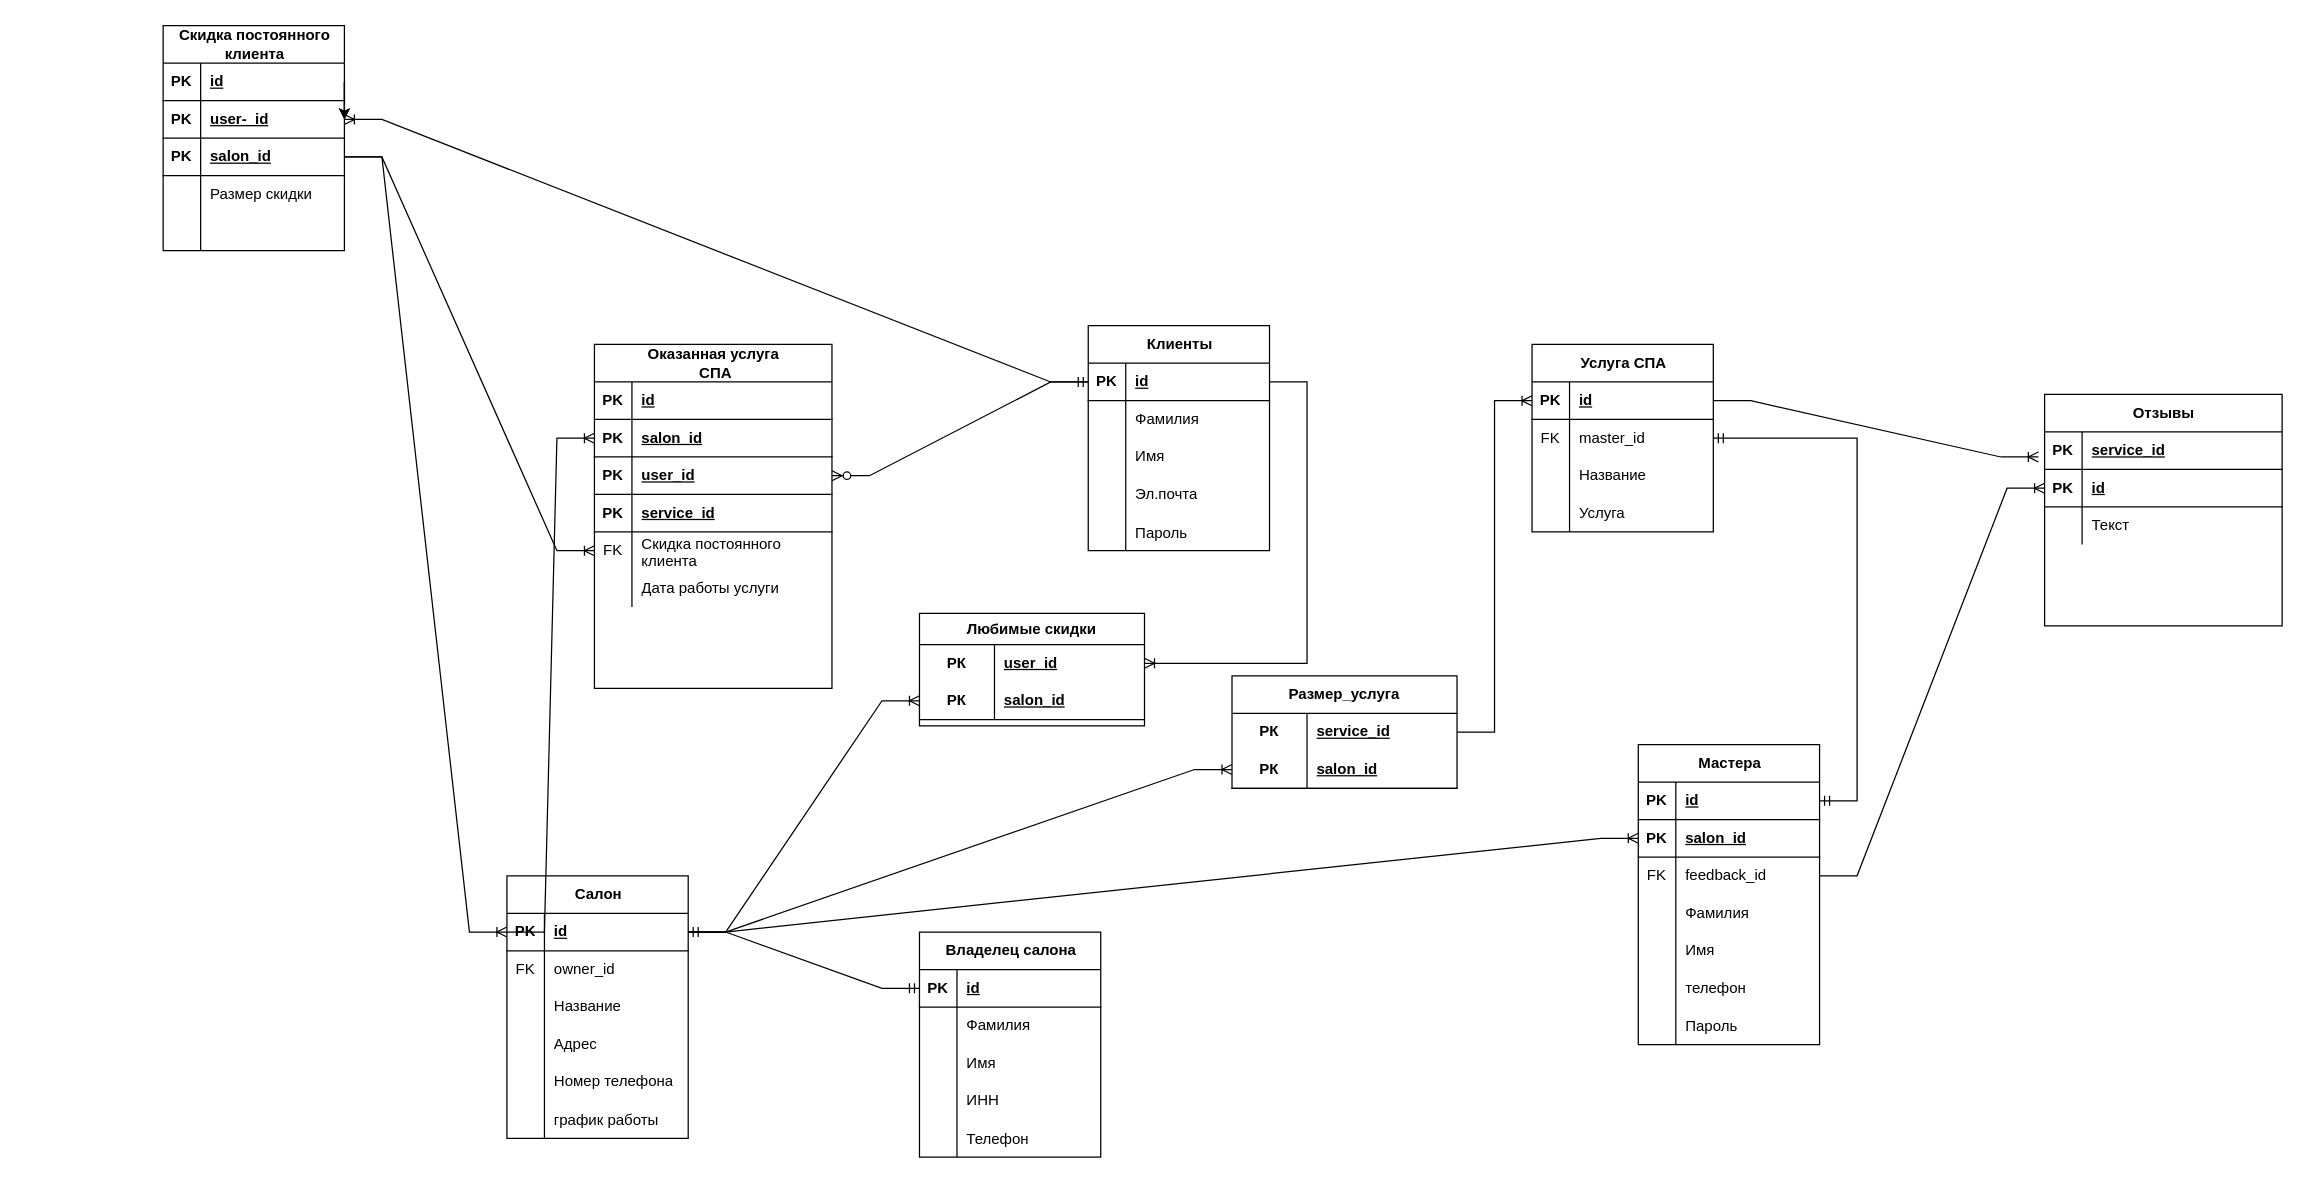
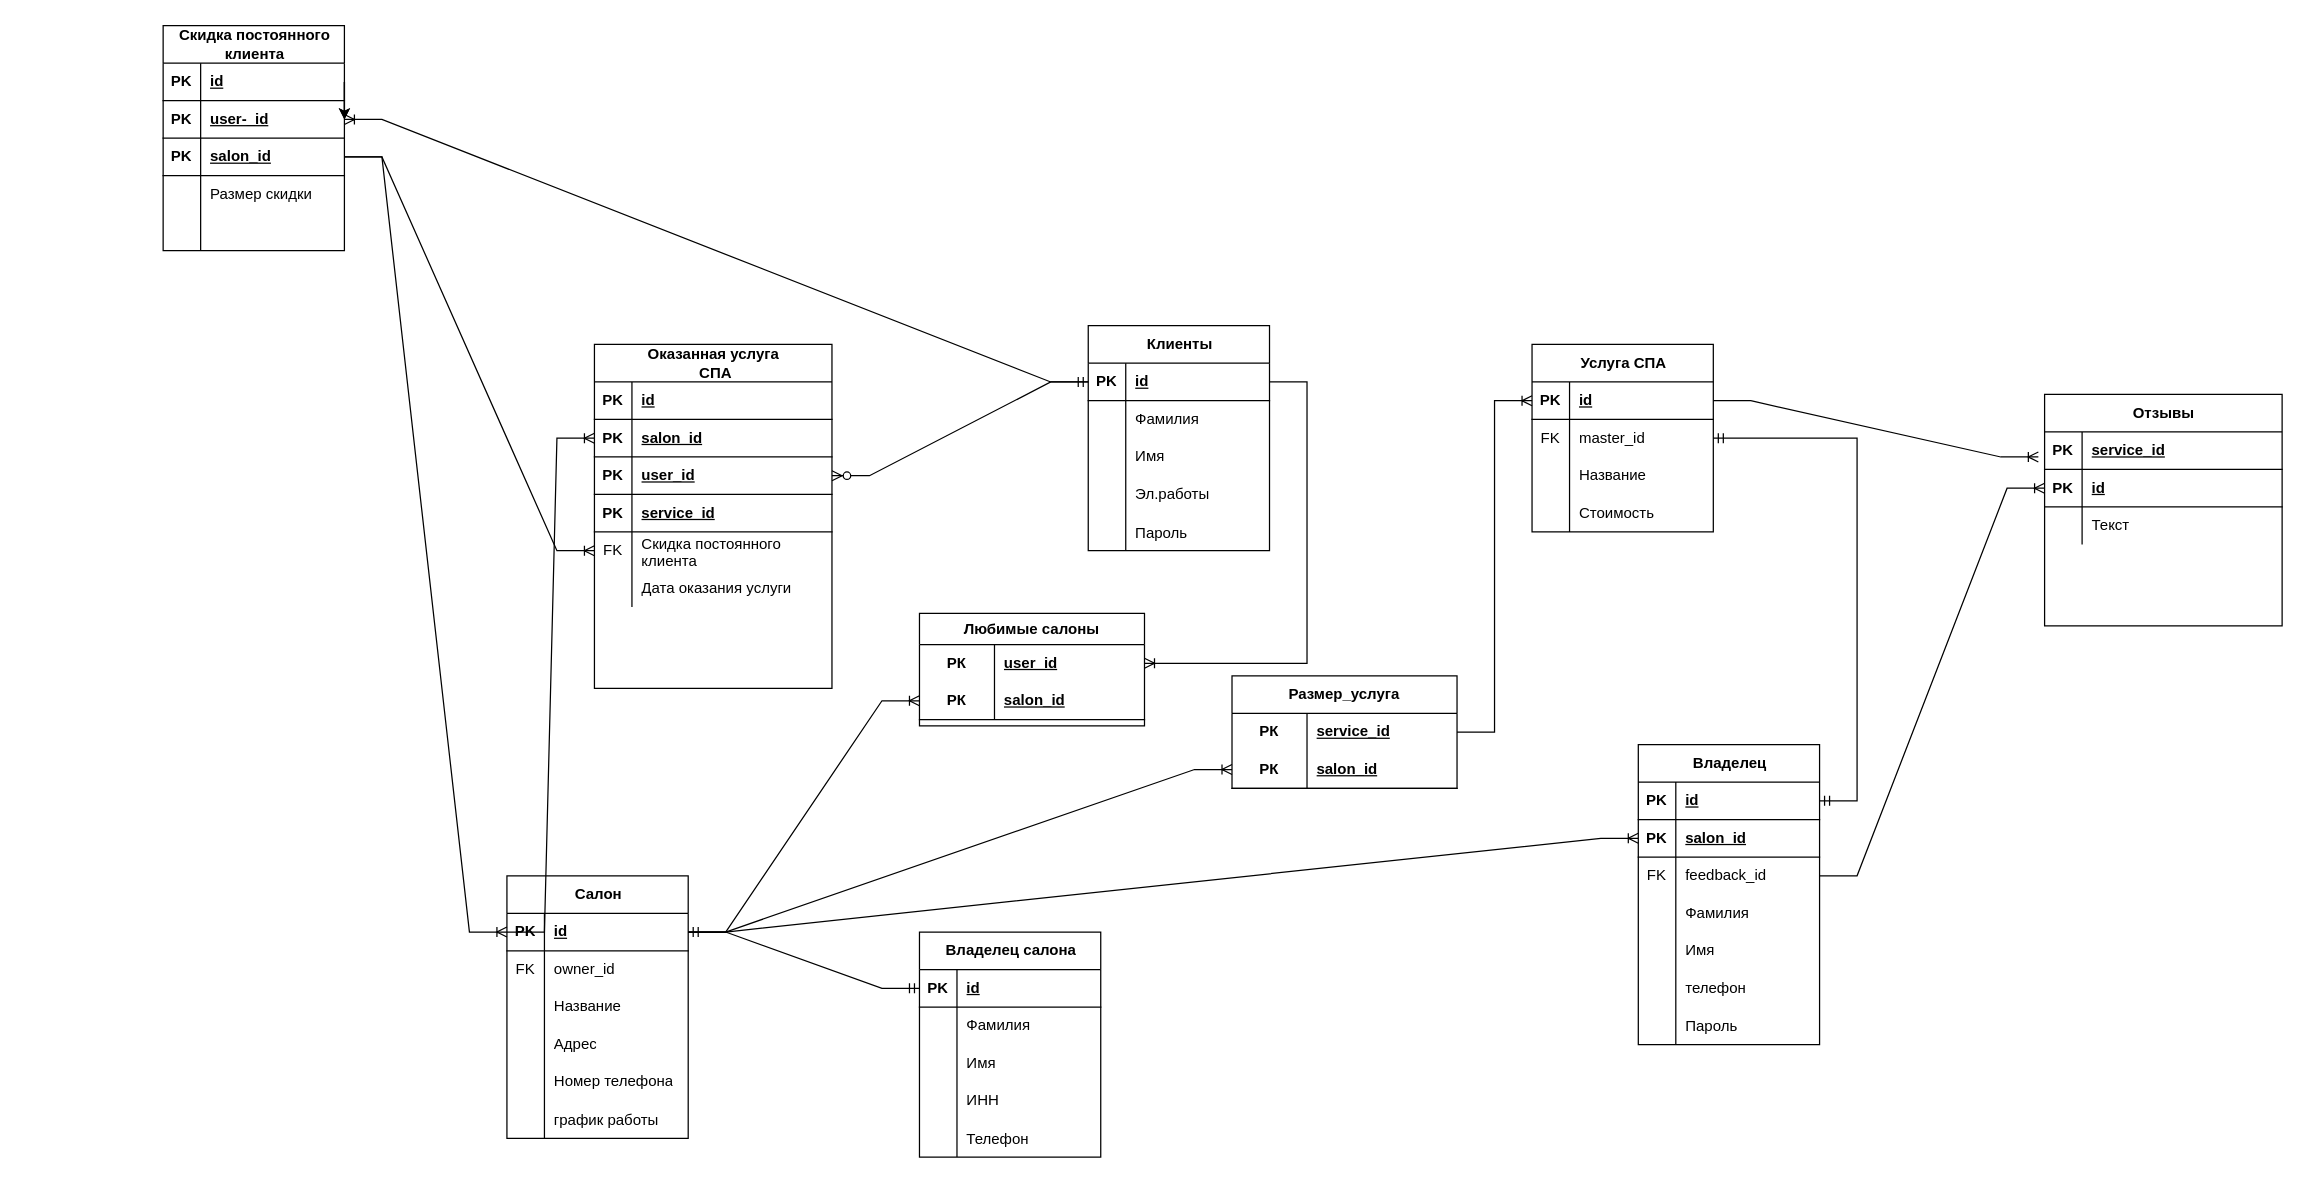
(1167, 494) -> (1171, 494)
(1605, 513) -> (1617, 513)
(714, 588) -> (722, 588)
(1032, 629) -> (1032, 629)
(1730, 763) -> (1730, 763)
